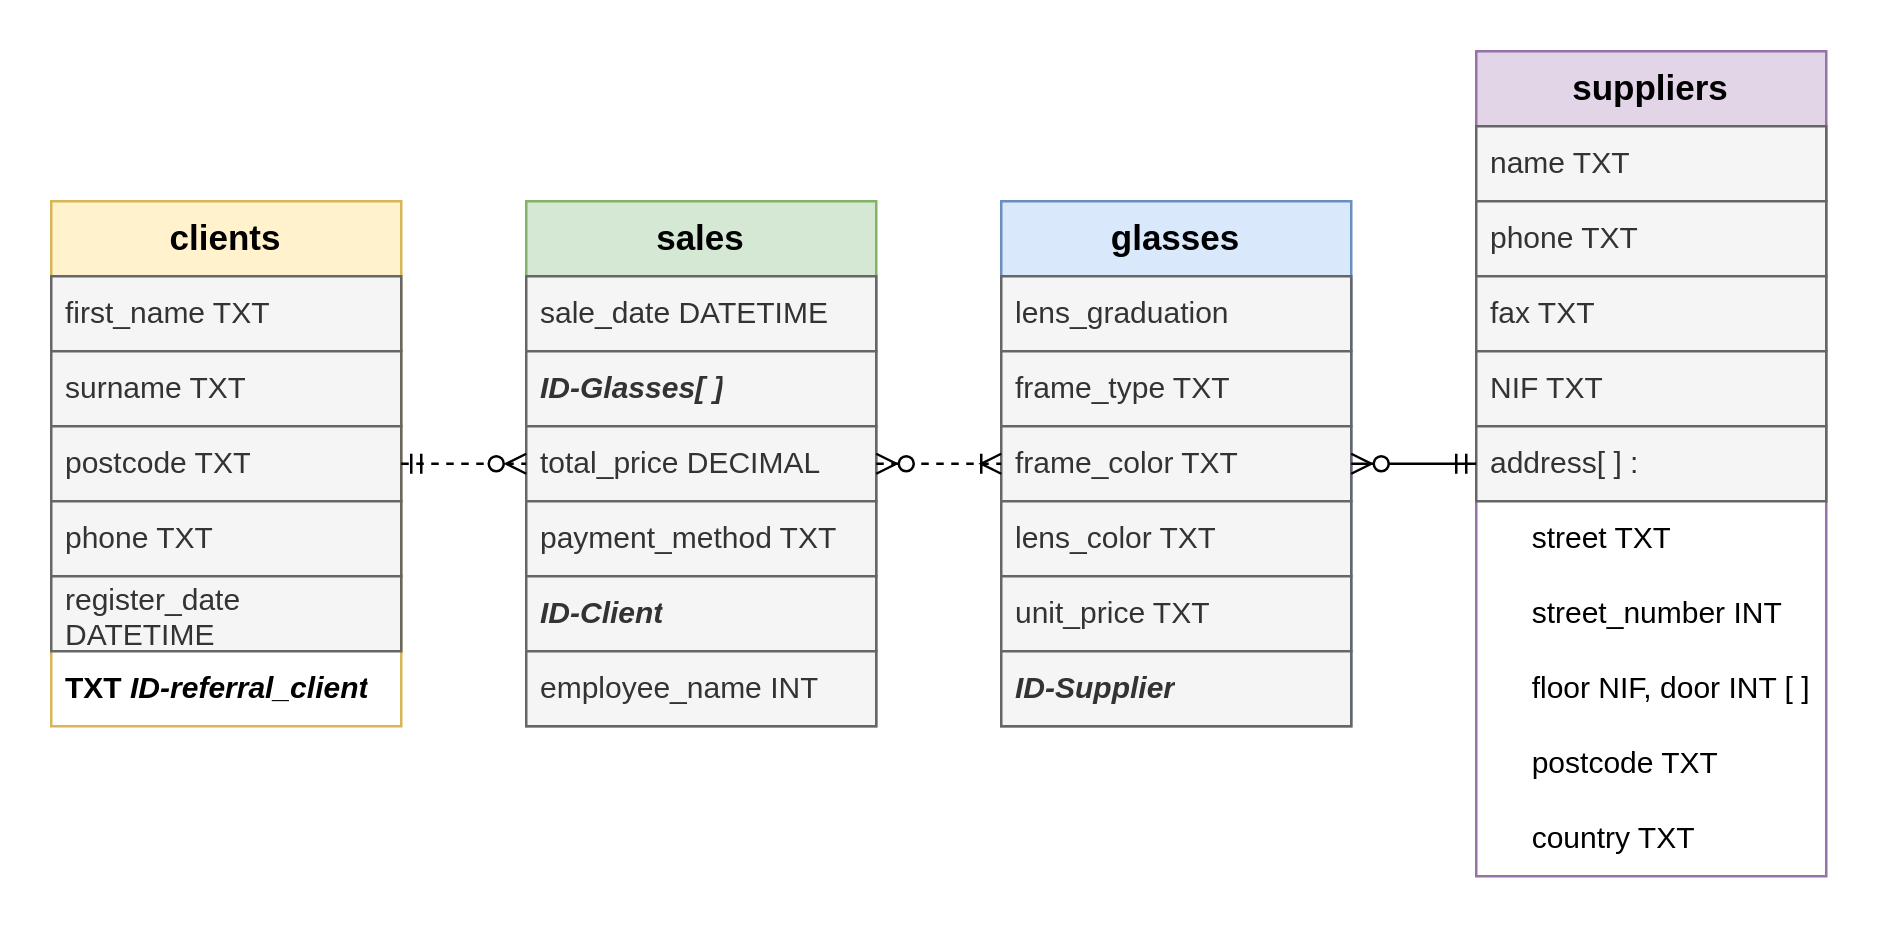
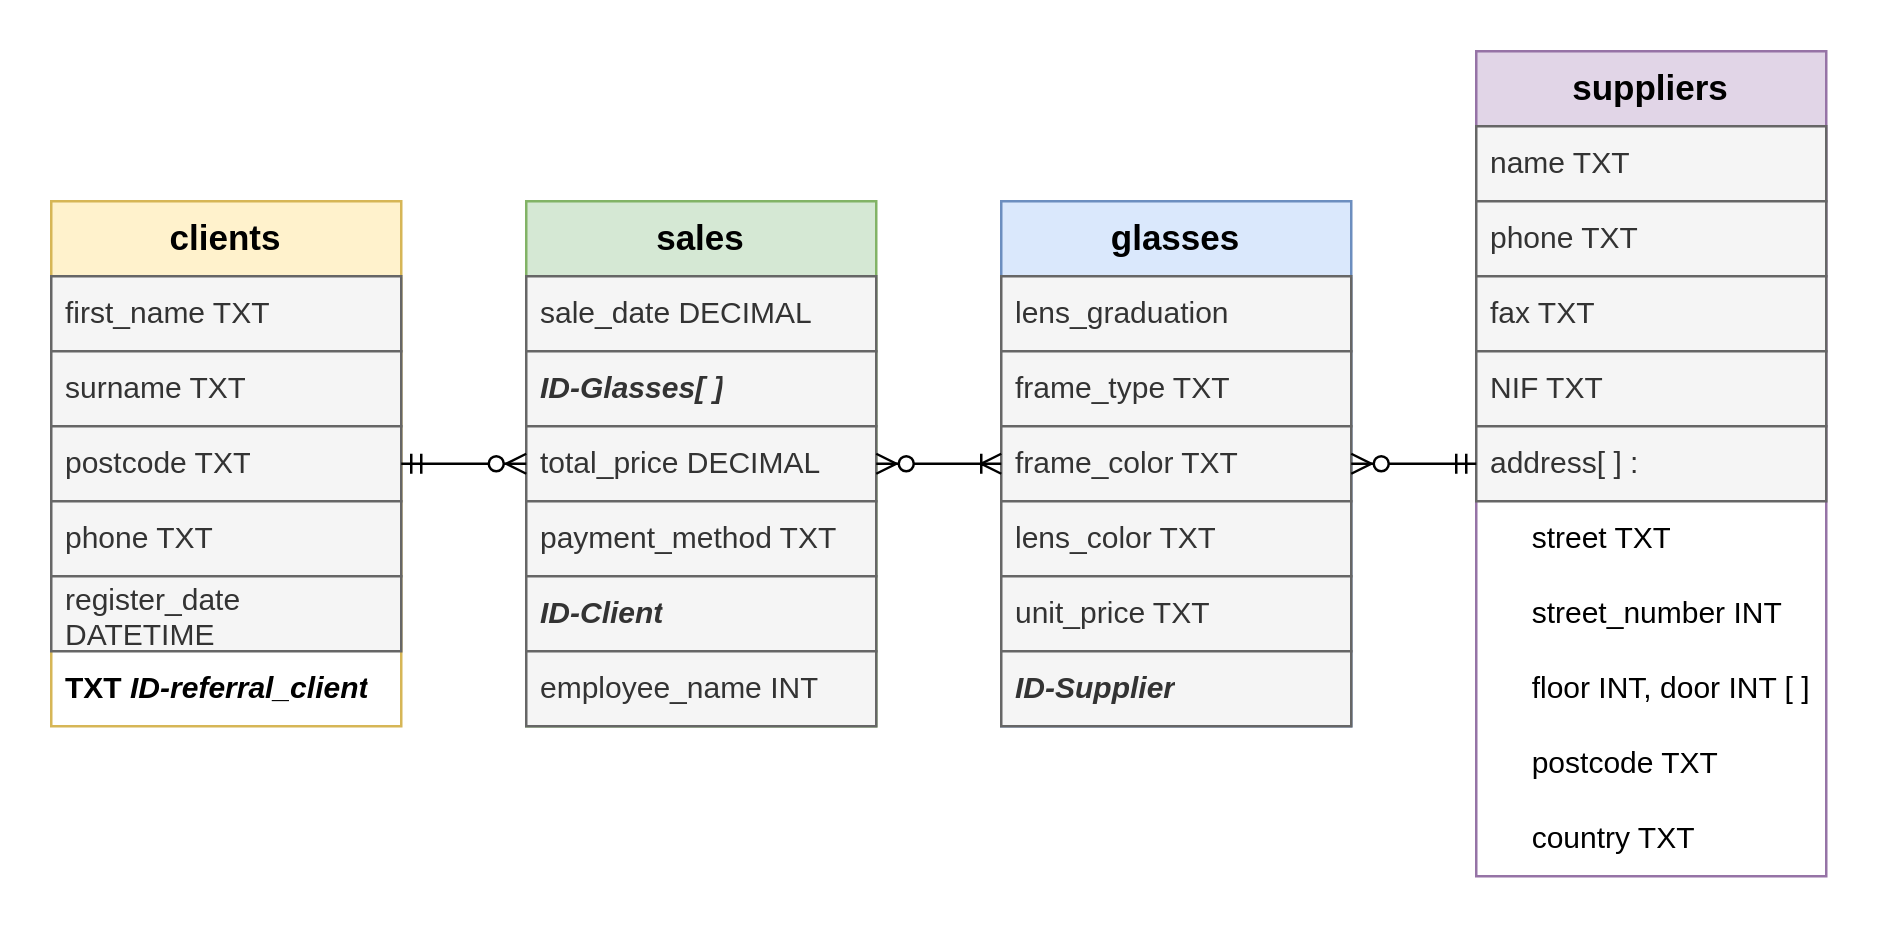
(685, 314) -> (676, 314)
(447, 464) -> (447, 464)
(957, 464) -> (957, 464)
(1654, 689) -> (1654, 689)
